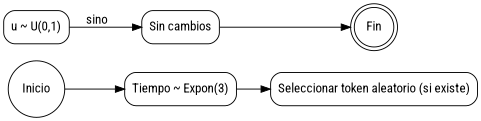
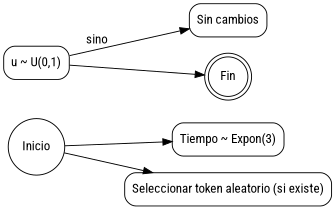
(280, 27) -> (132, 70)
(249, 89) -> (104, 162)
